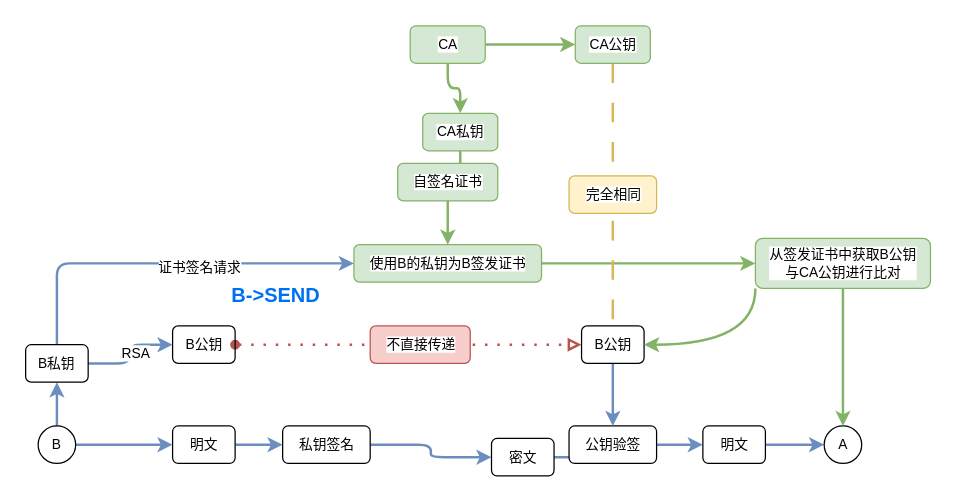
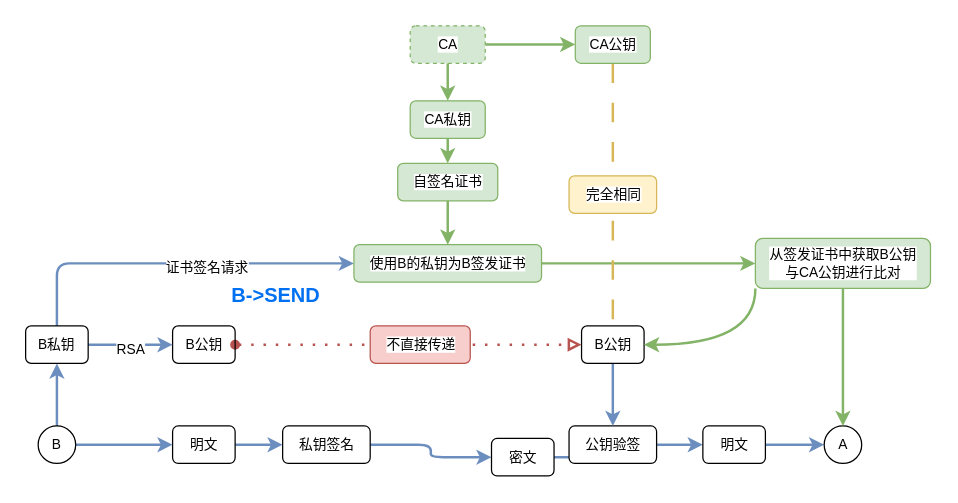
(448, 44) -> (448, 44)
(460, 132) -> (448, 119)
(57, 363) -> (57, 344)
